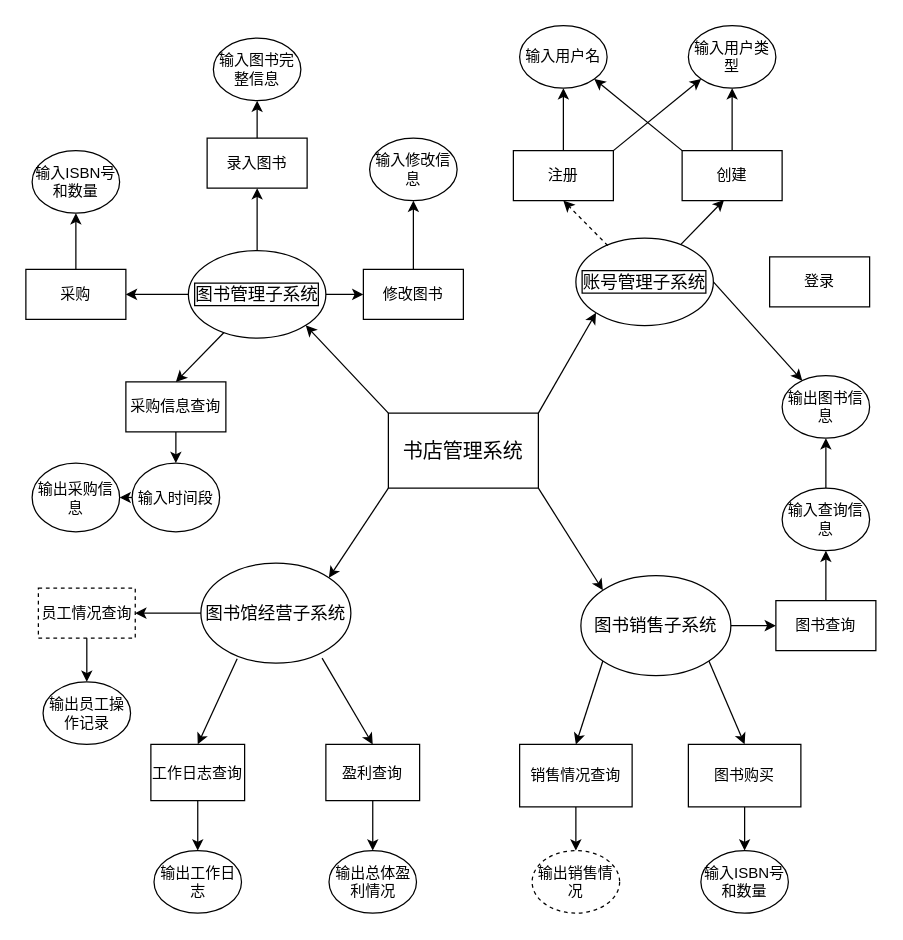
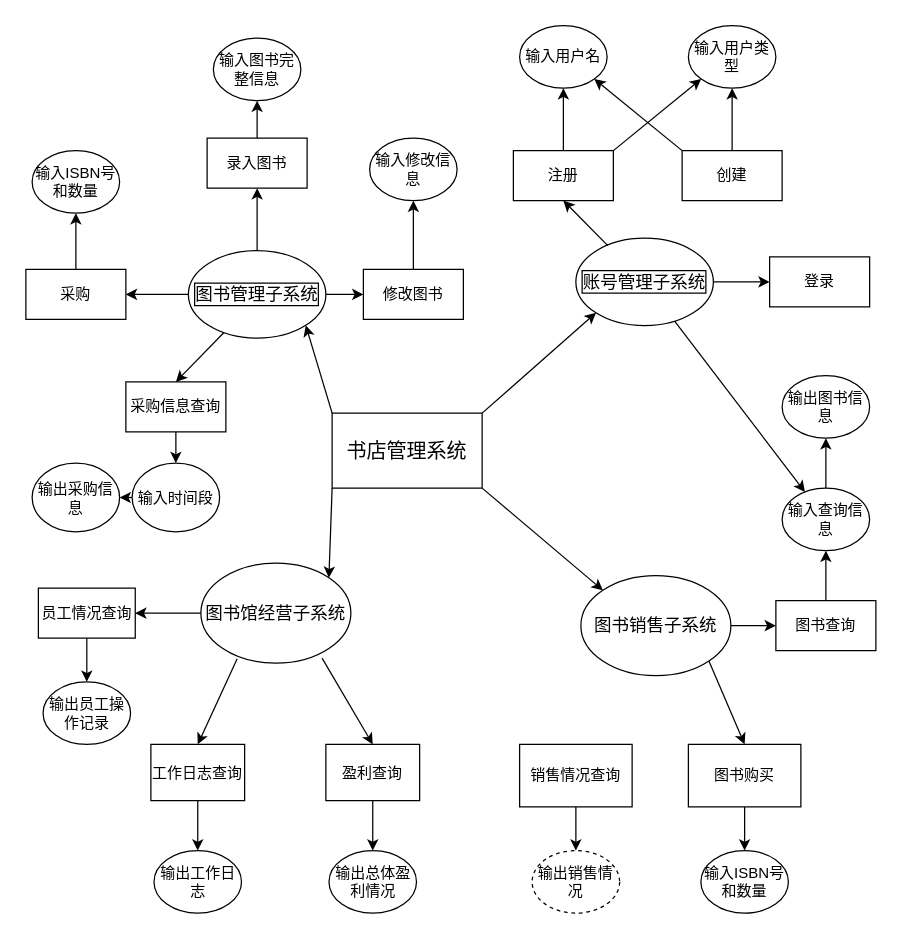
(699, 225) -> (737, 403)
(588, 226) -> (588, 226)
(755, 328) -> (737, 282)
(463, 451) -> (407, 451)
(87, 613) -> (87, 613)
(590, 698) -> none
